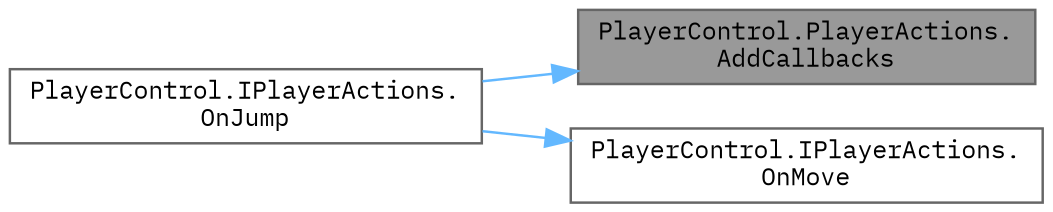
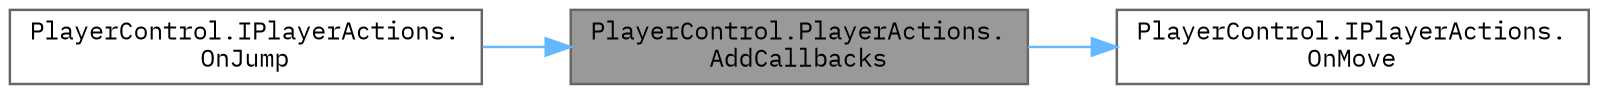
(514, 135) -> (1060, 47)
